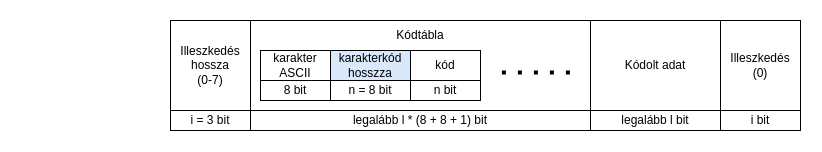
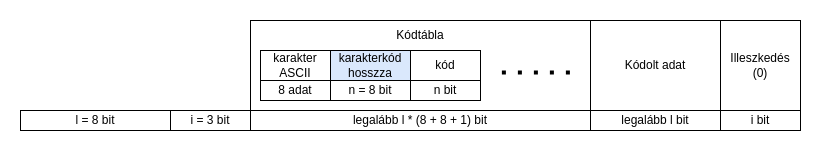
(211, 66) -> none
(296, 91) -> (296, 91)
none -> (96, 121)
